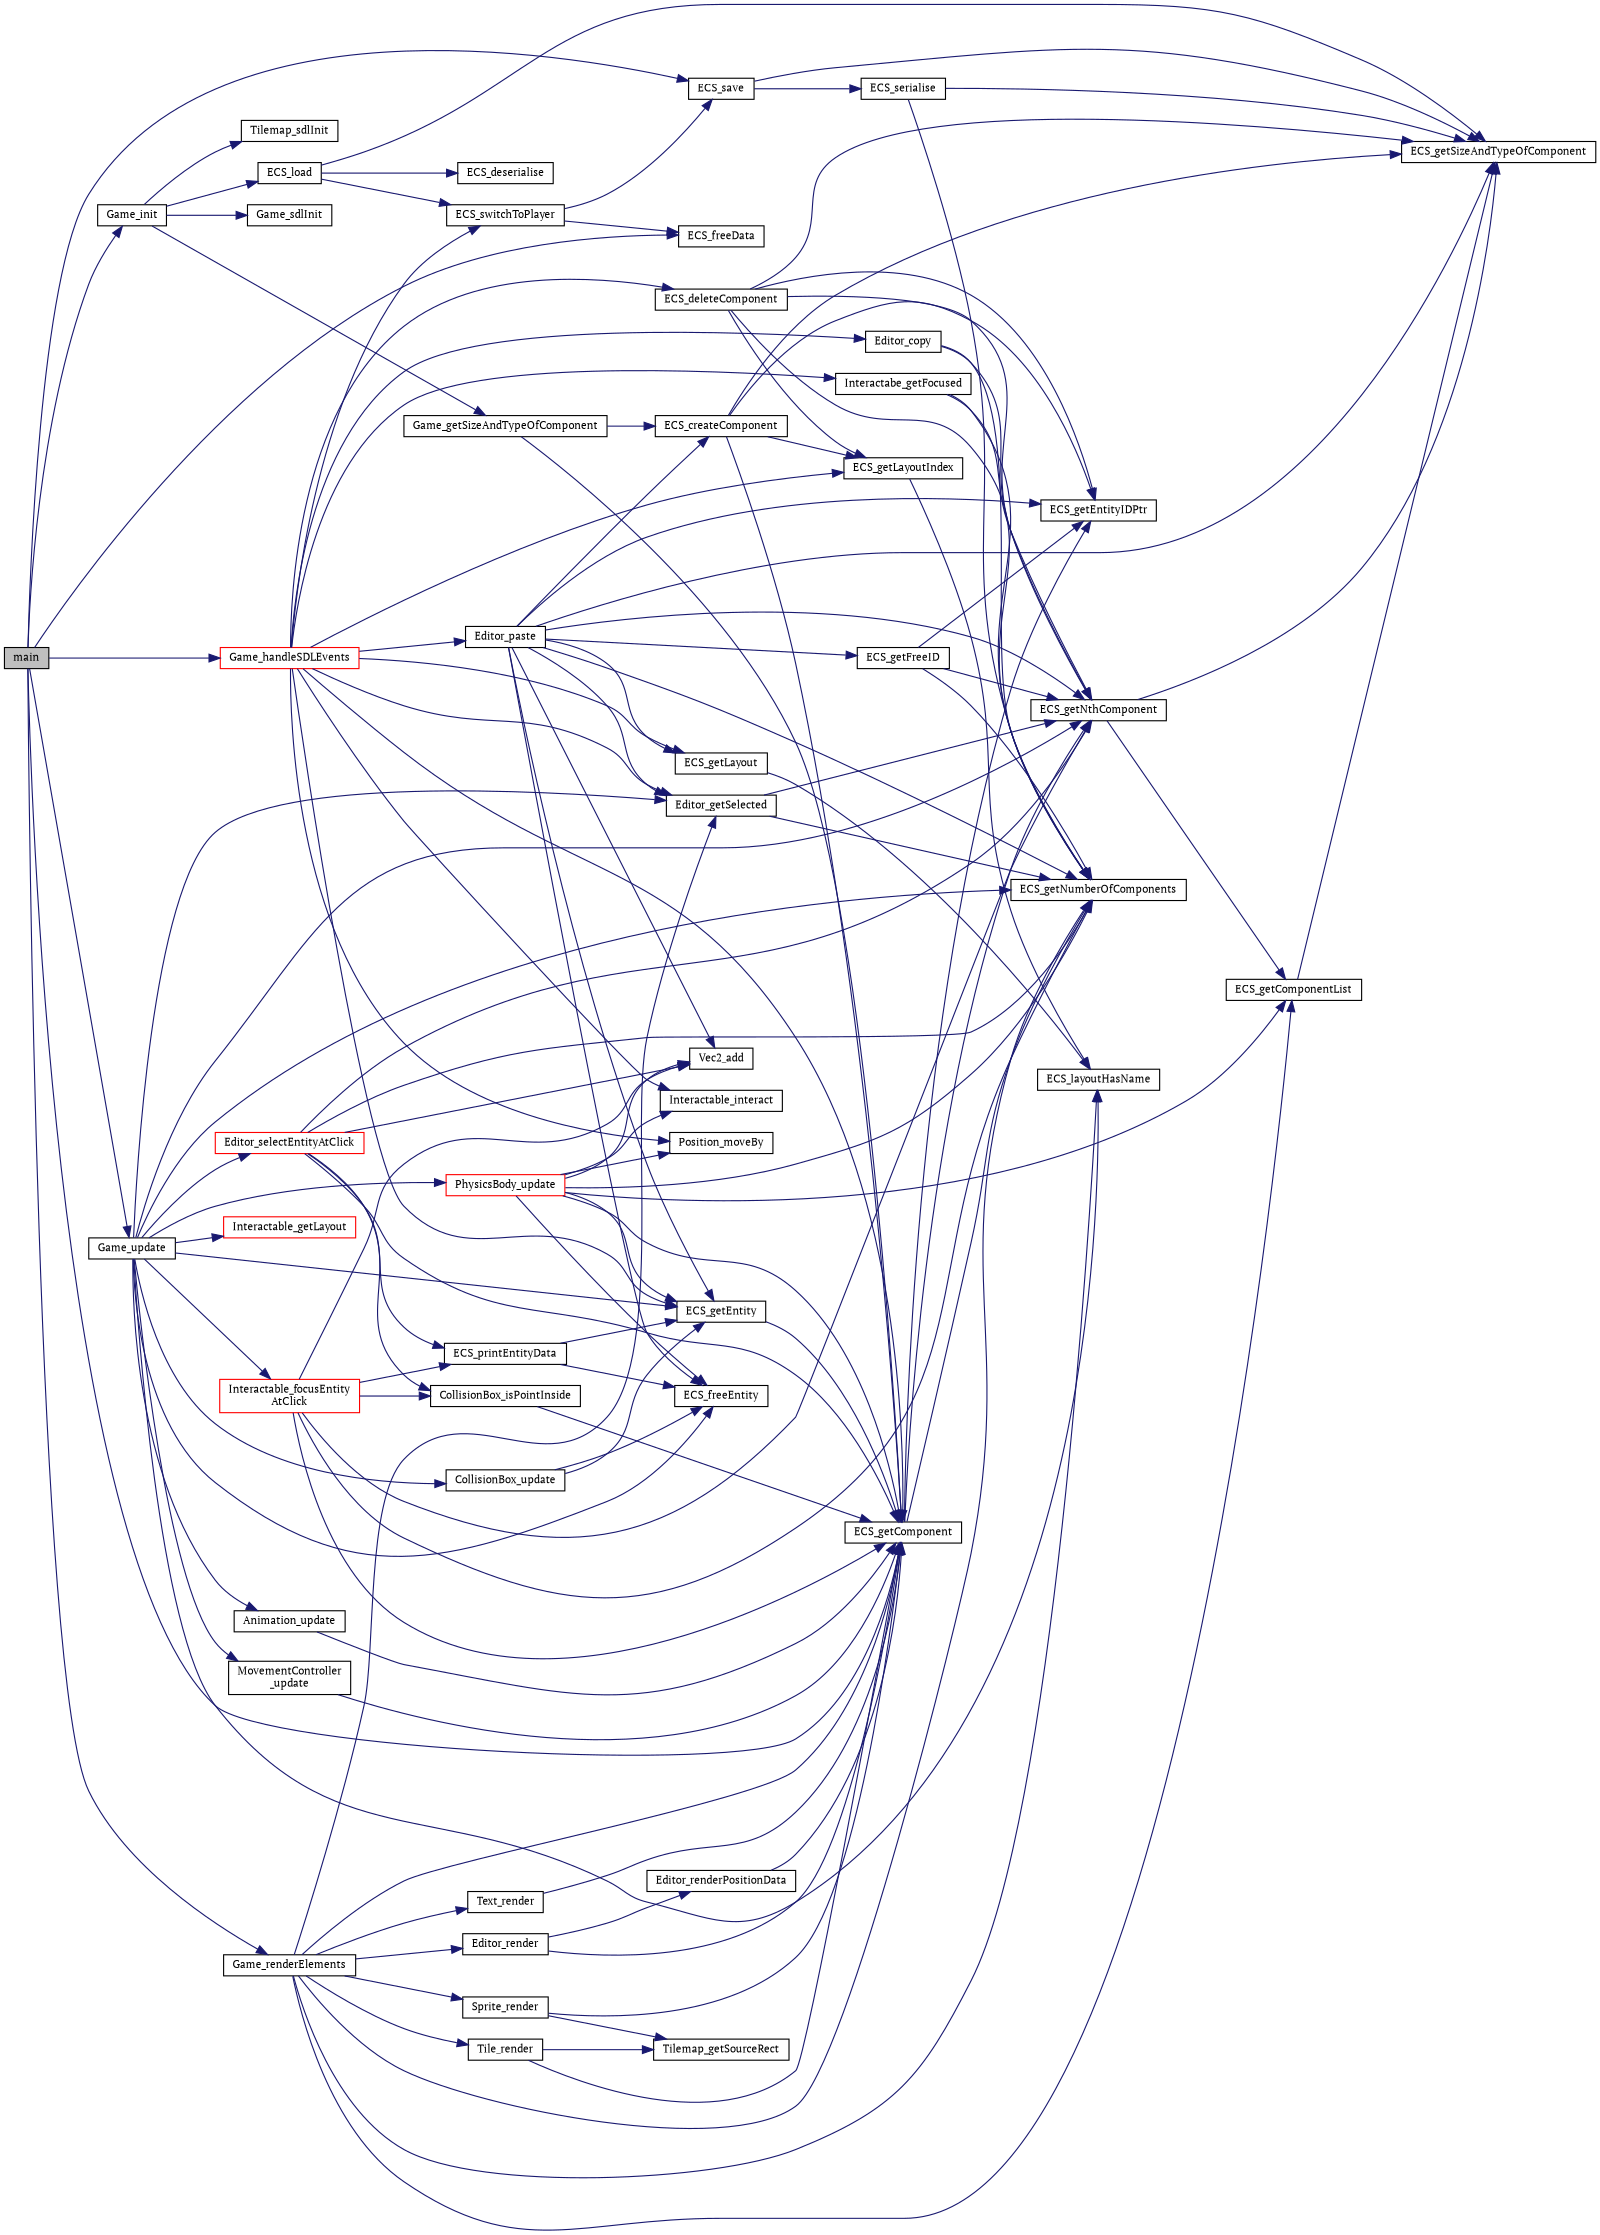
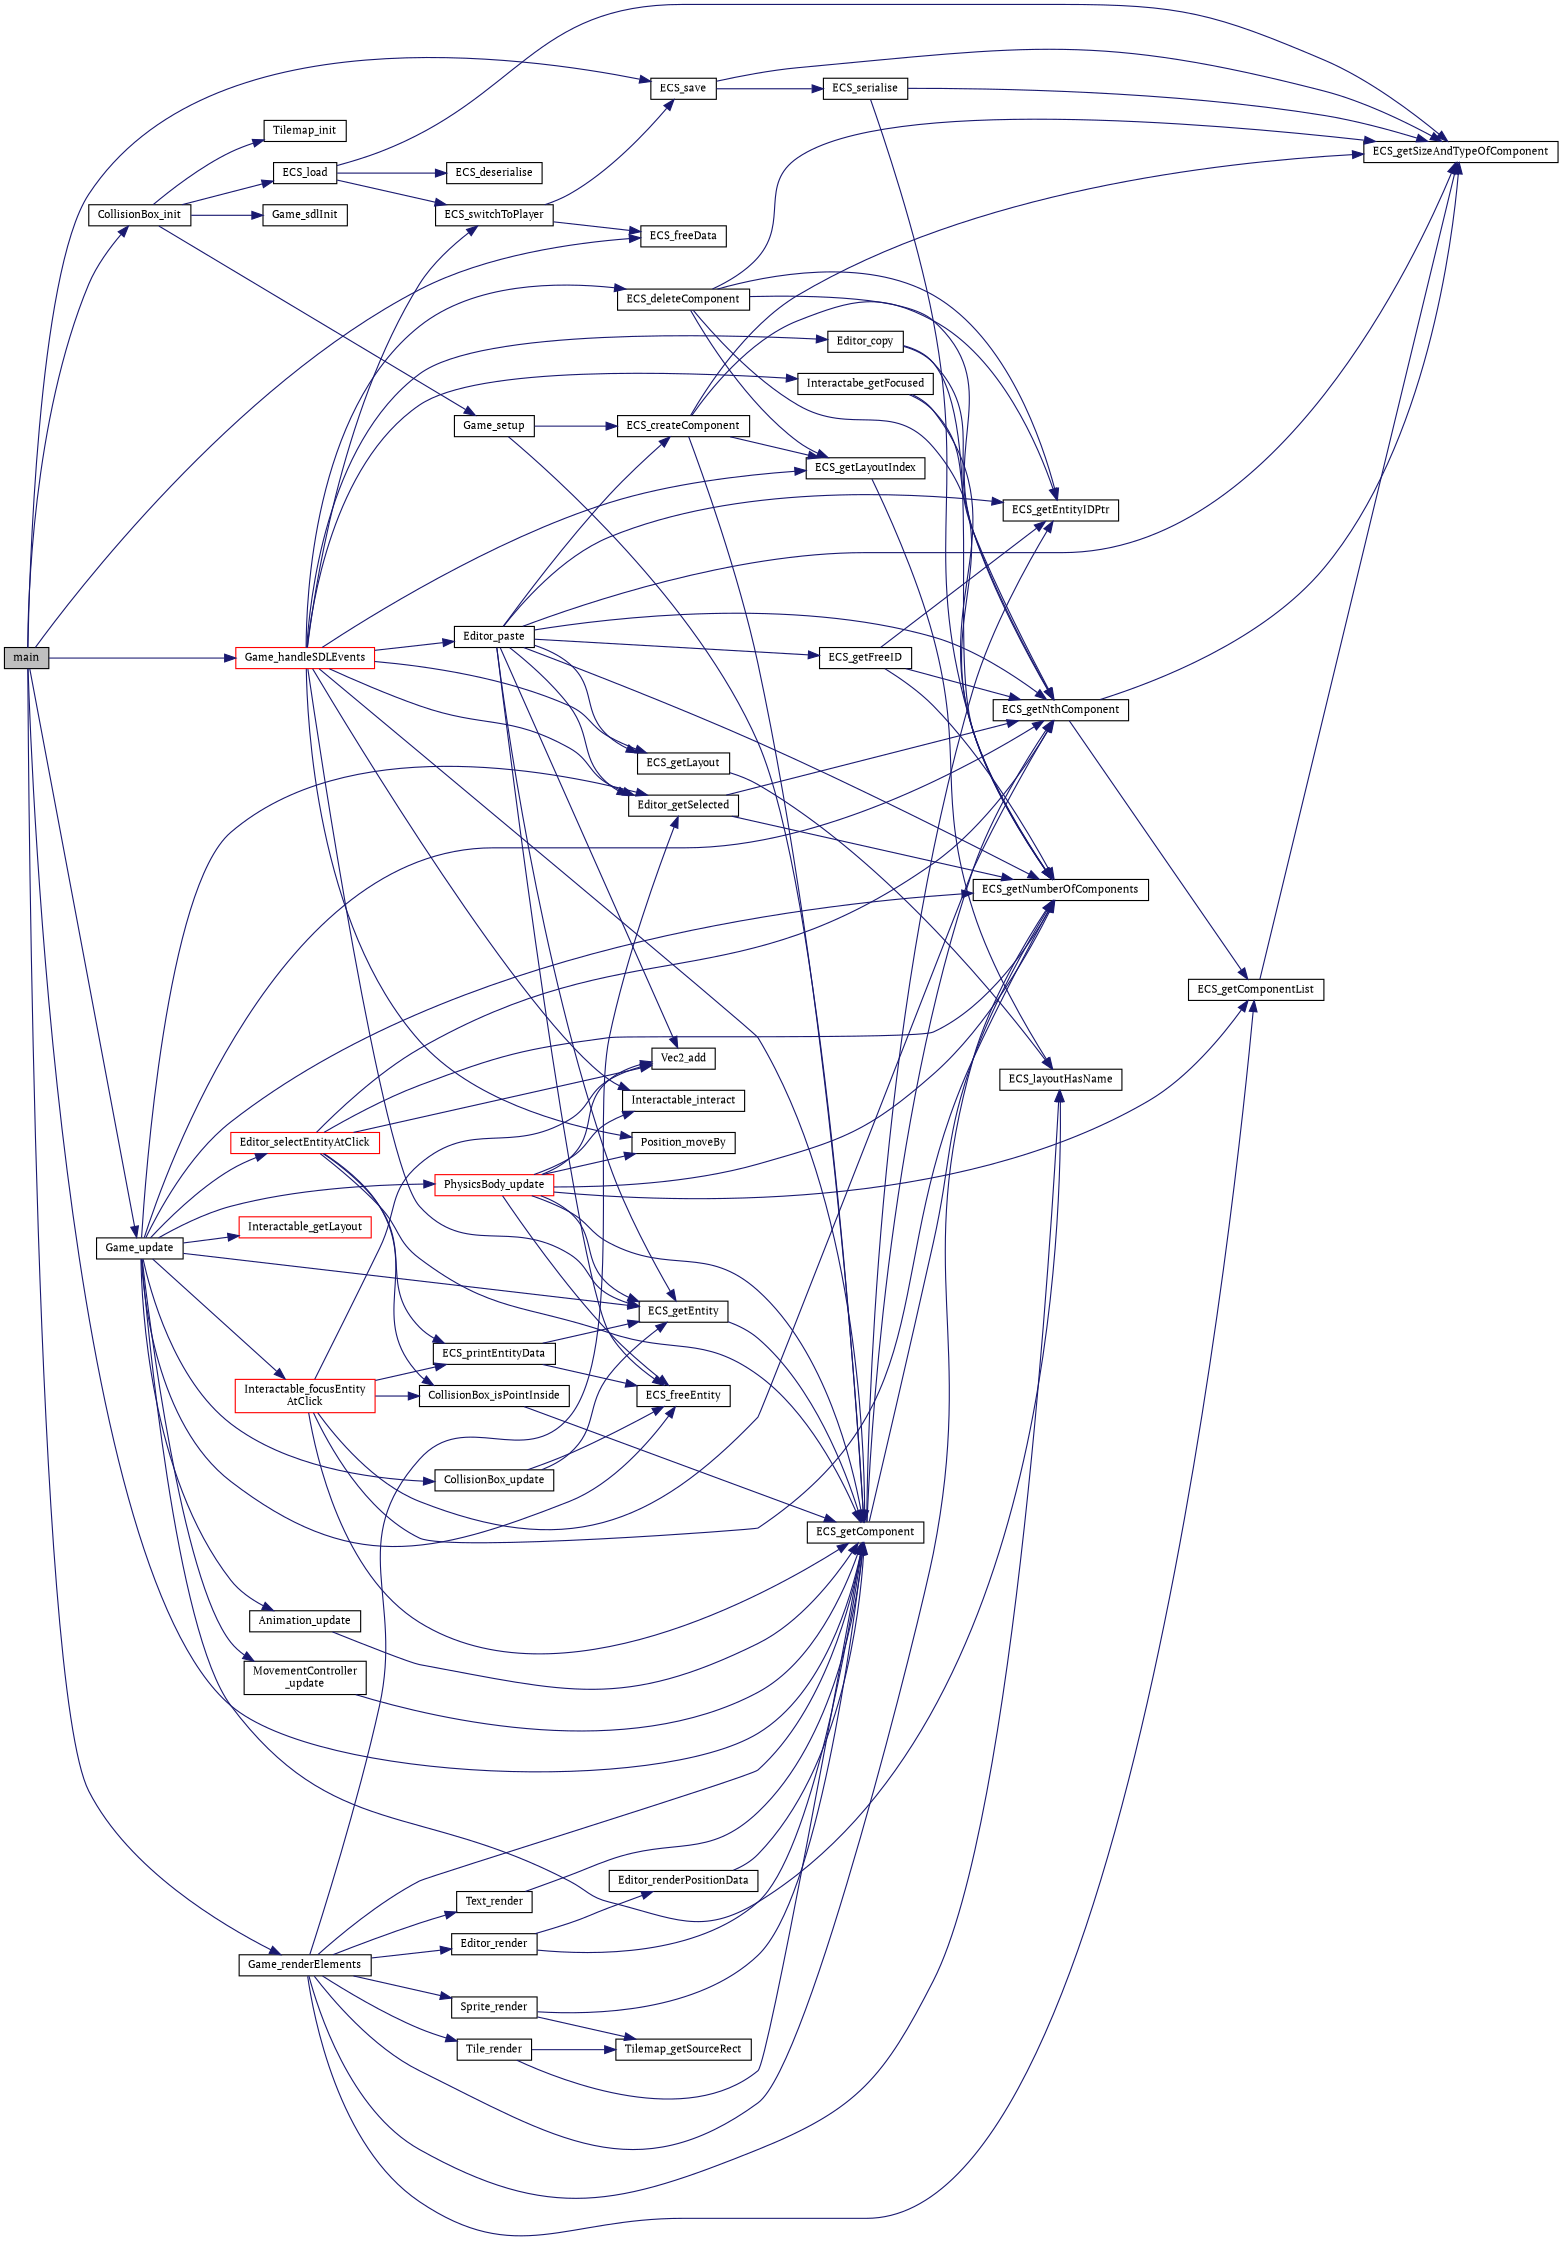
(290, 131) -> (305, 131)
(132, 215) -> (140, 215)
(505, 426) -> (494, 426)
